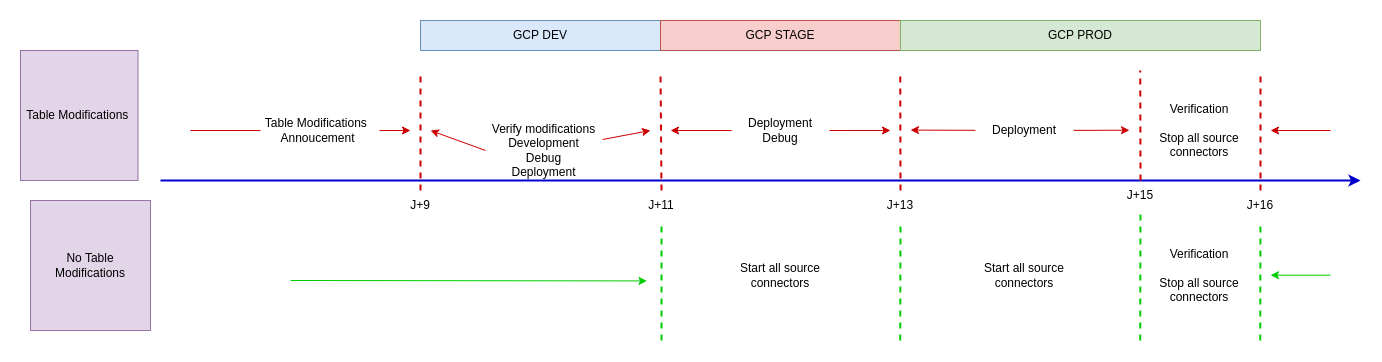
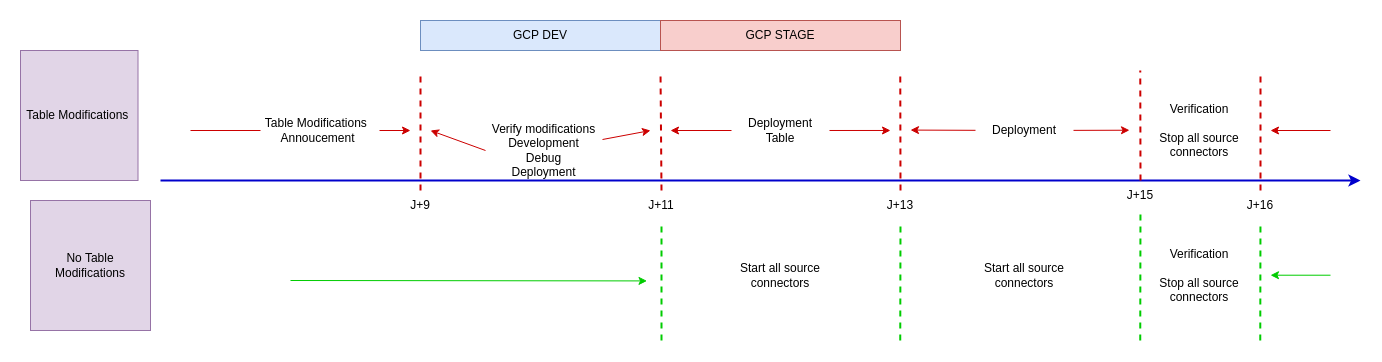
(1081, 36) -> none
(781, 131) -> (781, 131)
